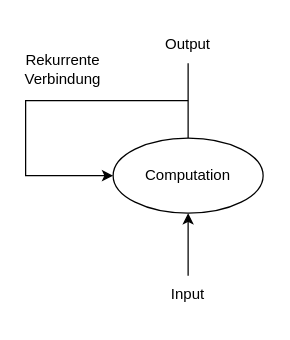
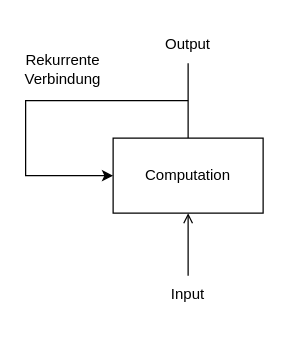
(188, 176) -> (188, 176)
(188, 223) -> (188, 221)
